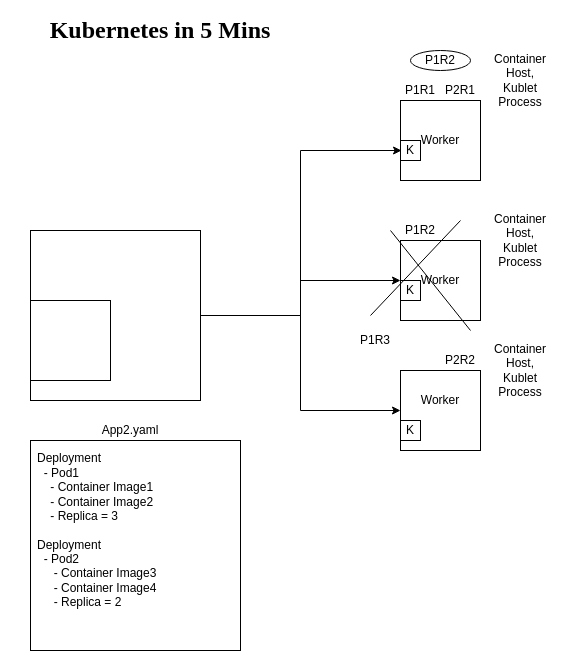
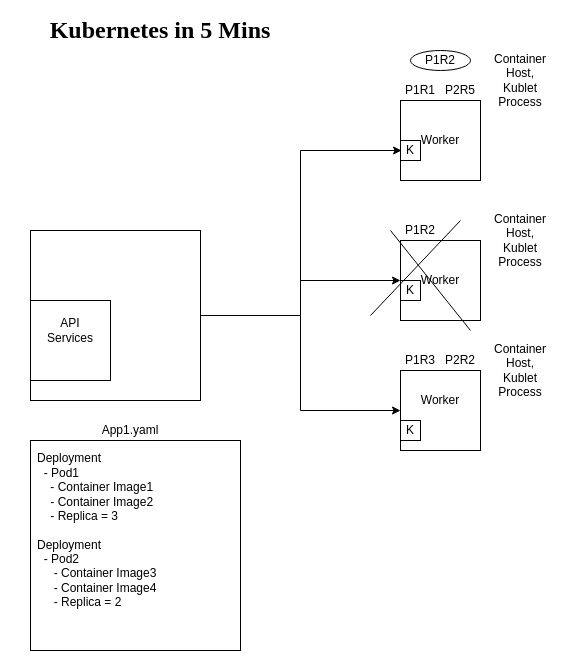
(461, 91) -> (461, 91)
none -> (71, 331)
(376, 341) -> (421, 361)
(131, 431) -> (131, 431)
